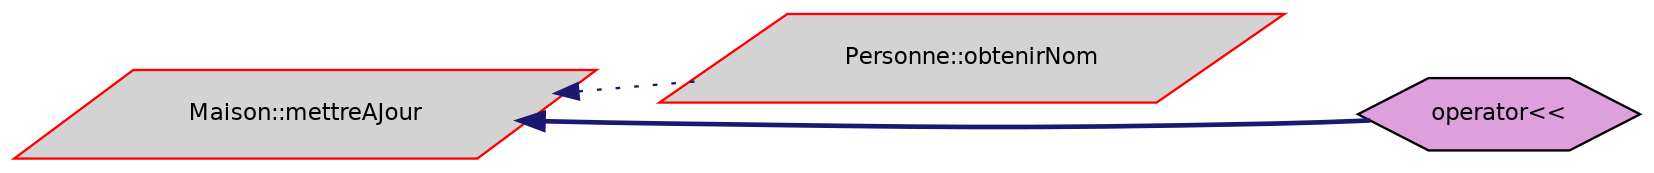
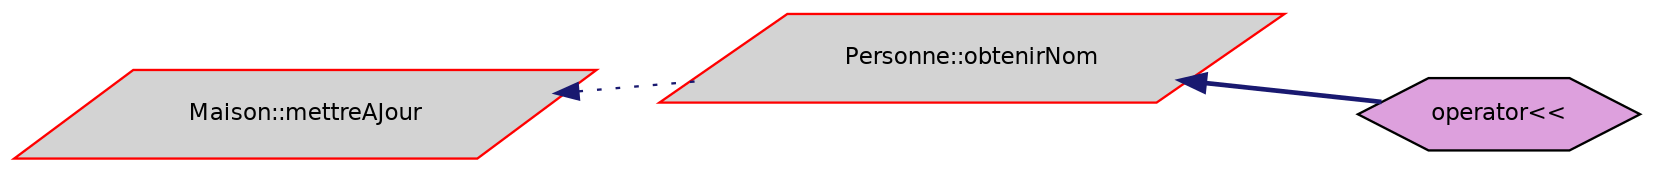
(957, 127) -> (1293, 92)
